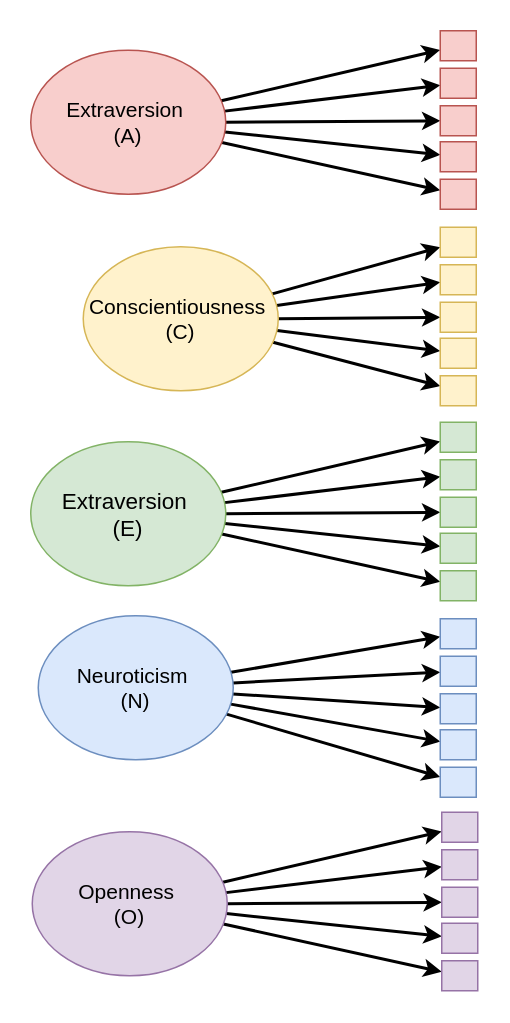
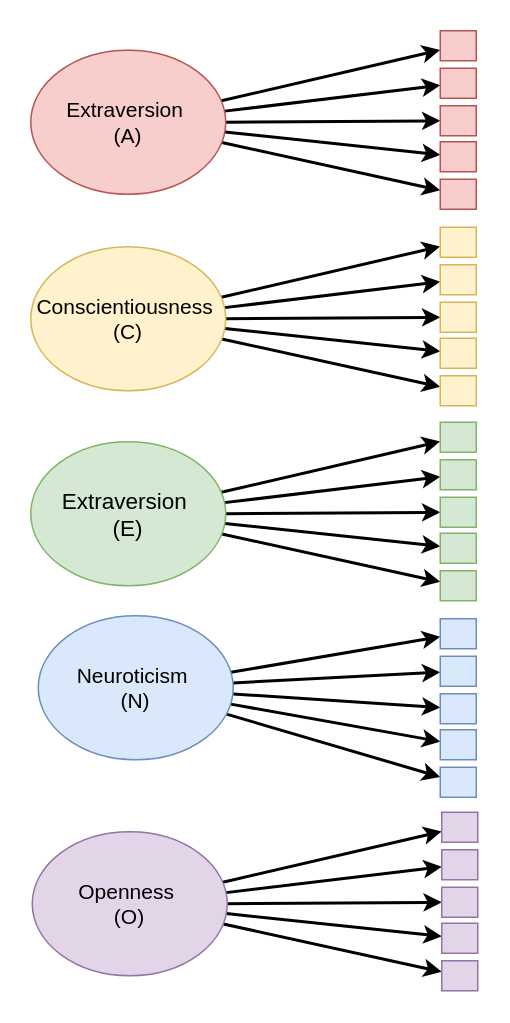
(181, 319) -> (128, 319)
